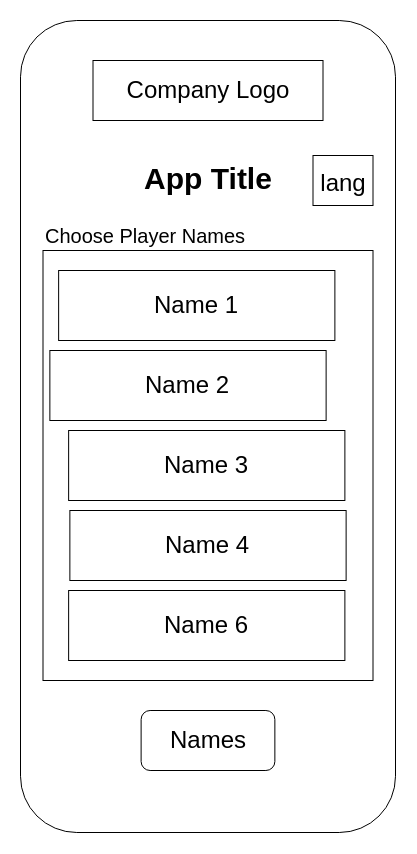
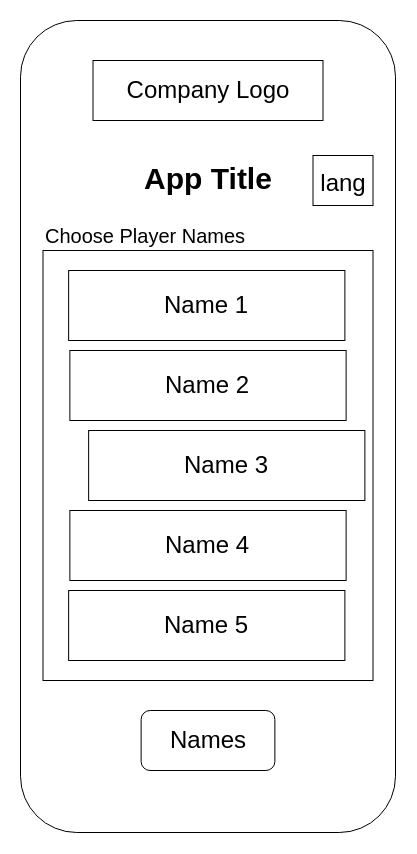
(197, 306) -> (207, 306)
(188, 386) -> (208, 386)
(207, 466) -> (227, 466)
(207, 626) -> (207, 626)
